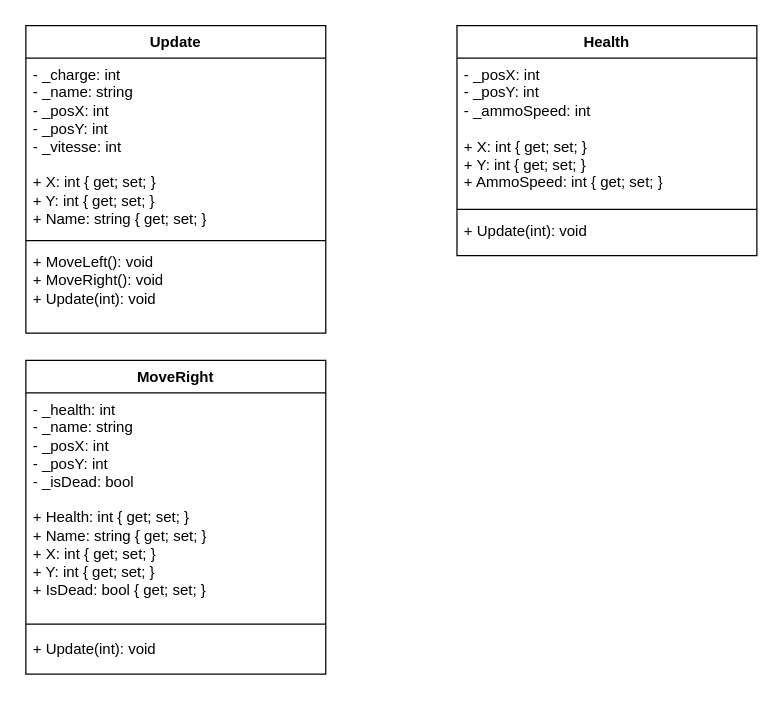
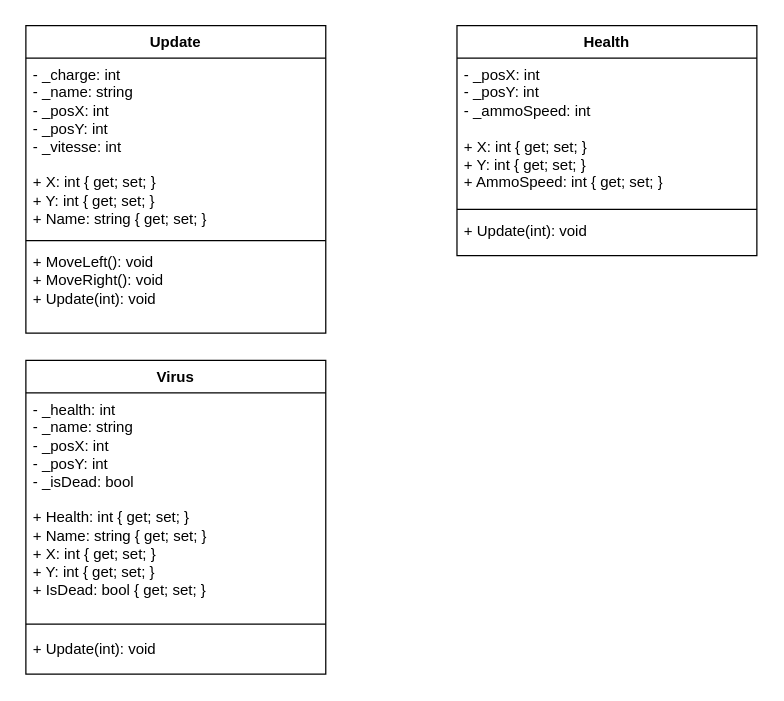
(176, 378) -> (176, 378)
